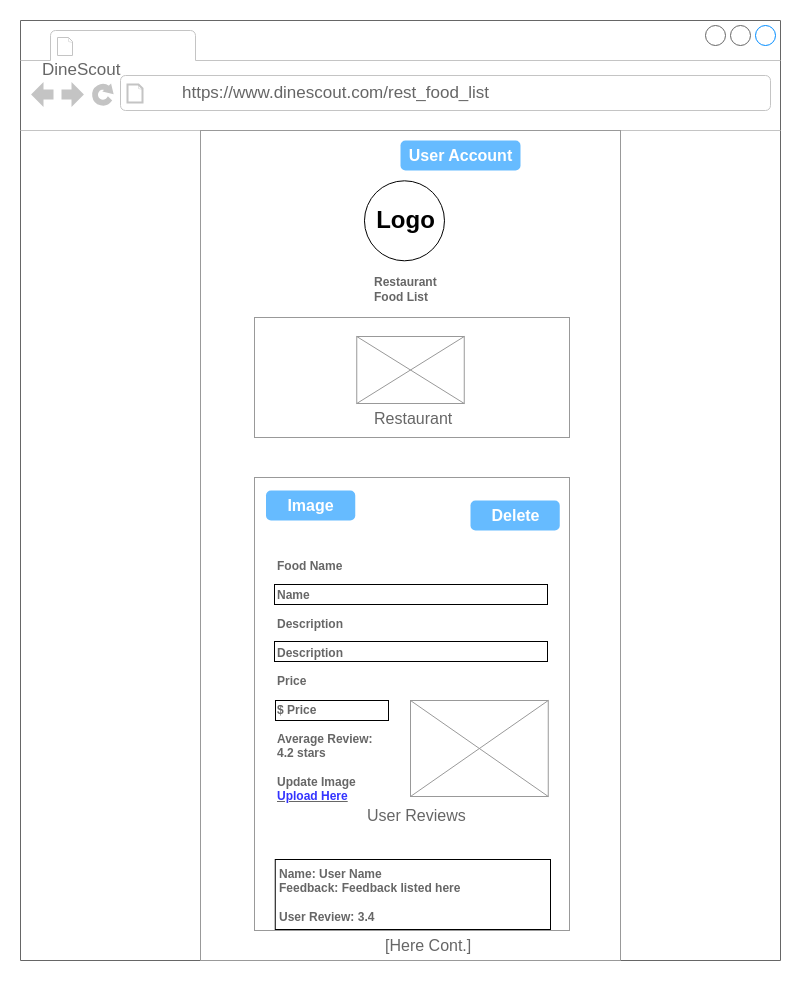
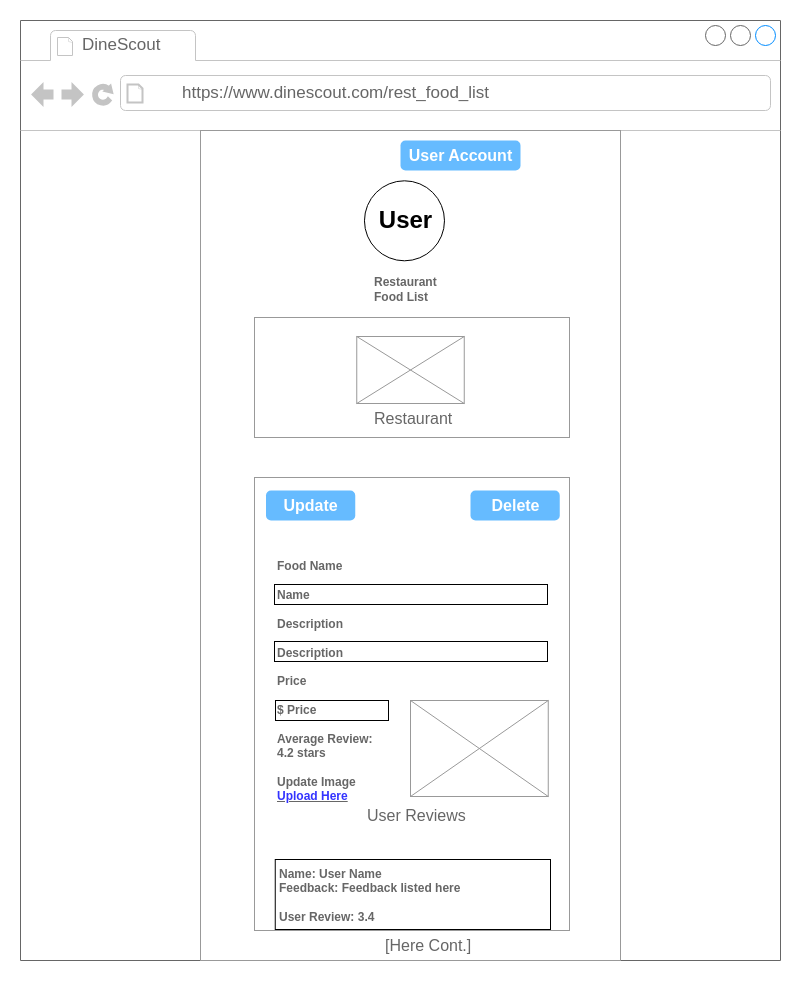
(96, 71) -> (136, 46)
(406, 221) -> (406, 221)
(311, 506) -> (311, 506)
(515, 516) -> (515, 506)
